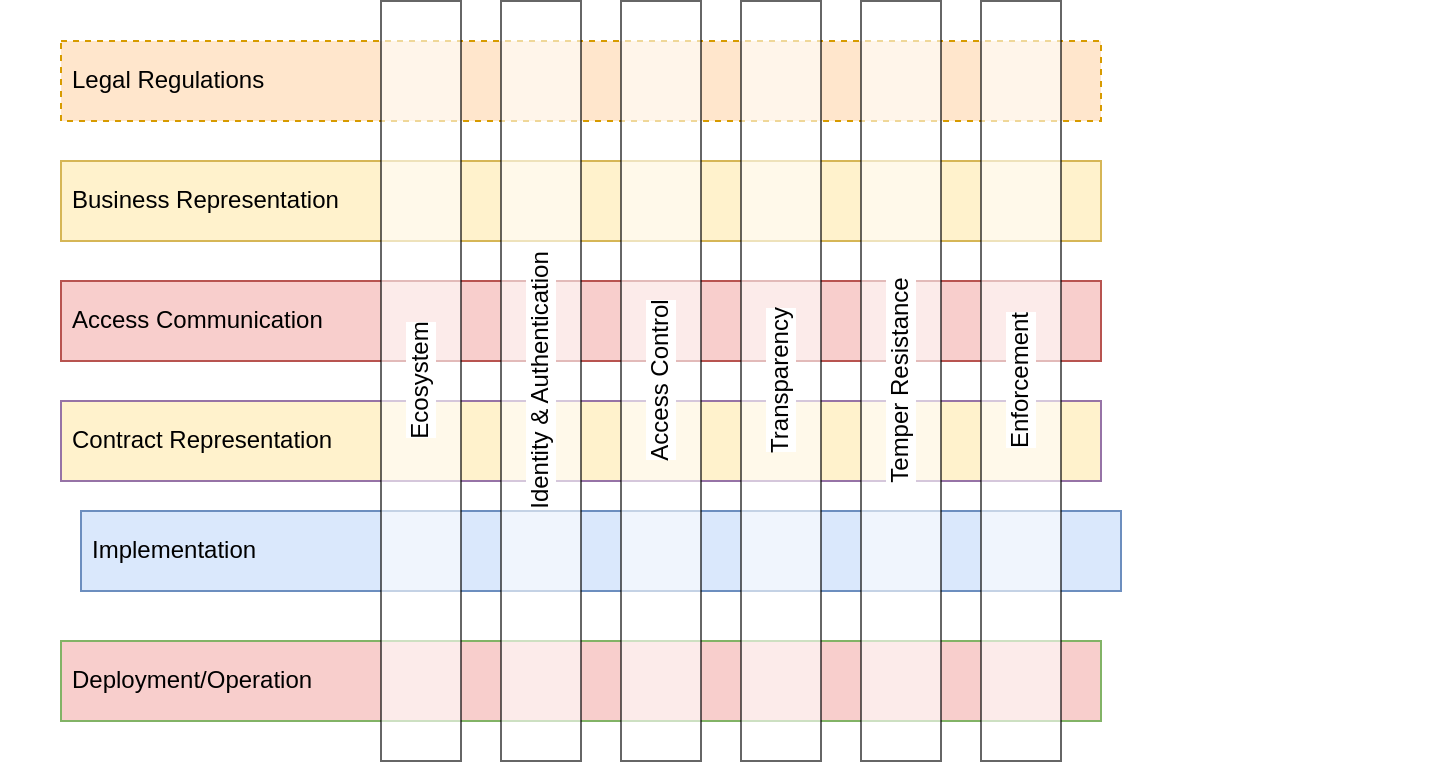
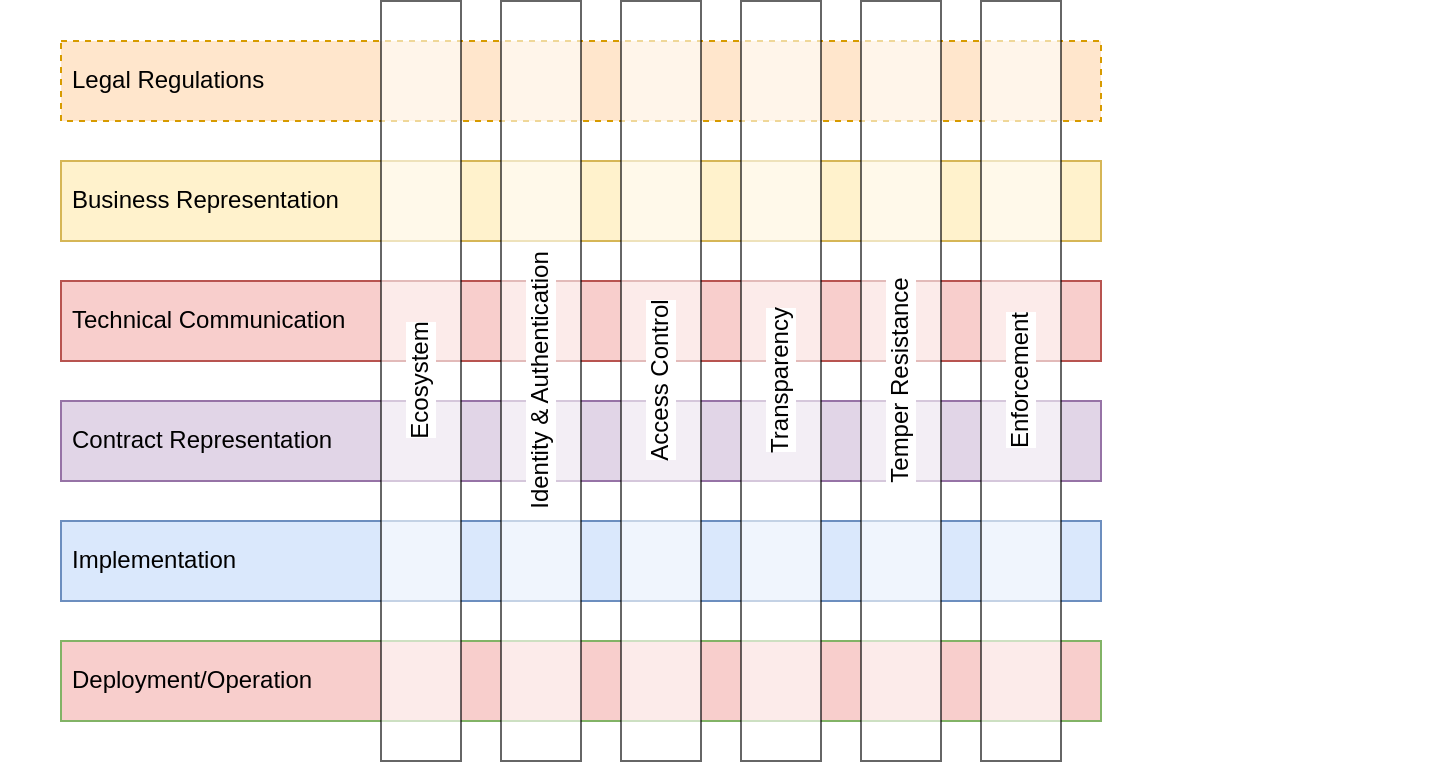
(198, 321) -> (212, 321)
(581, 441) -> (581, 441)
(601, 551) -> (581, 561)
